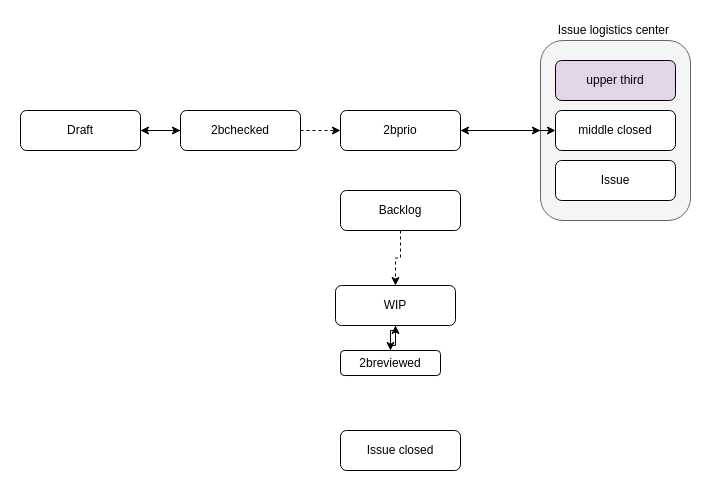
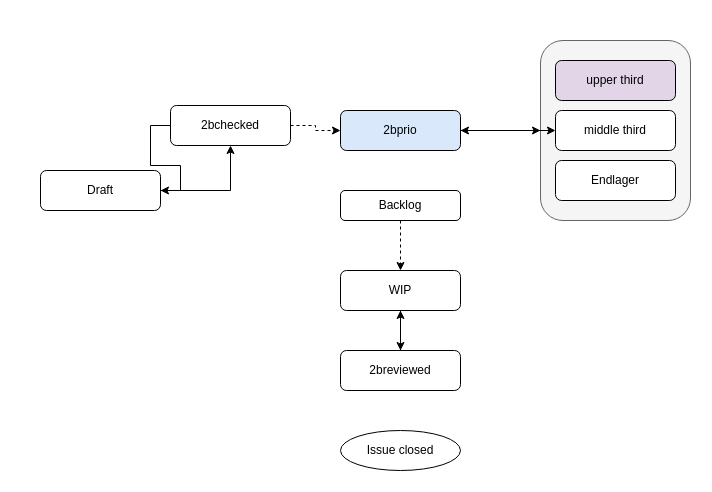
(616, 31) -> none
(81, 131) -> (101, 191)
(241, 131) -> (231, 126)
(401, 131) -> (401, 131)
(616, 131) -> (616, 131)
(616, 181) -> (616, 181)
(401, 211) -> (401, 206)
(396, 306) -> (401, 291)
(391, 363) -> (401, 371)
(401, 451) -> (401, 451)
